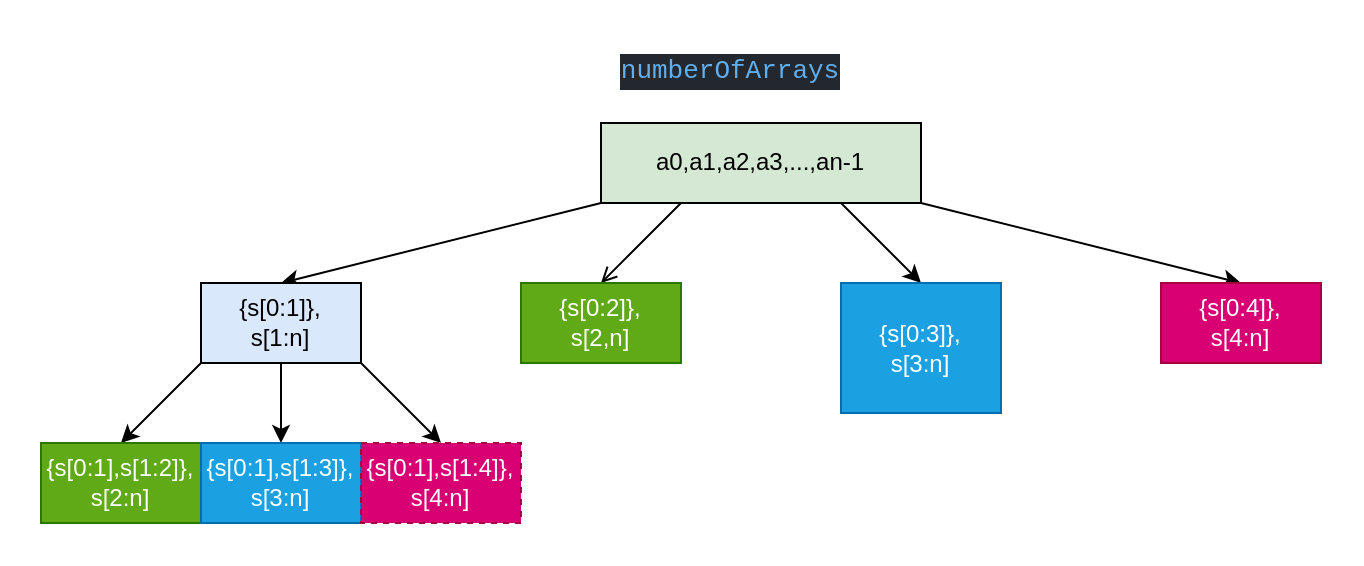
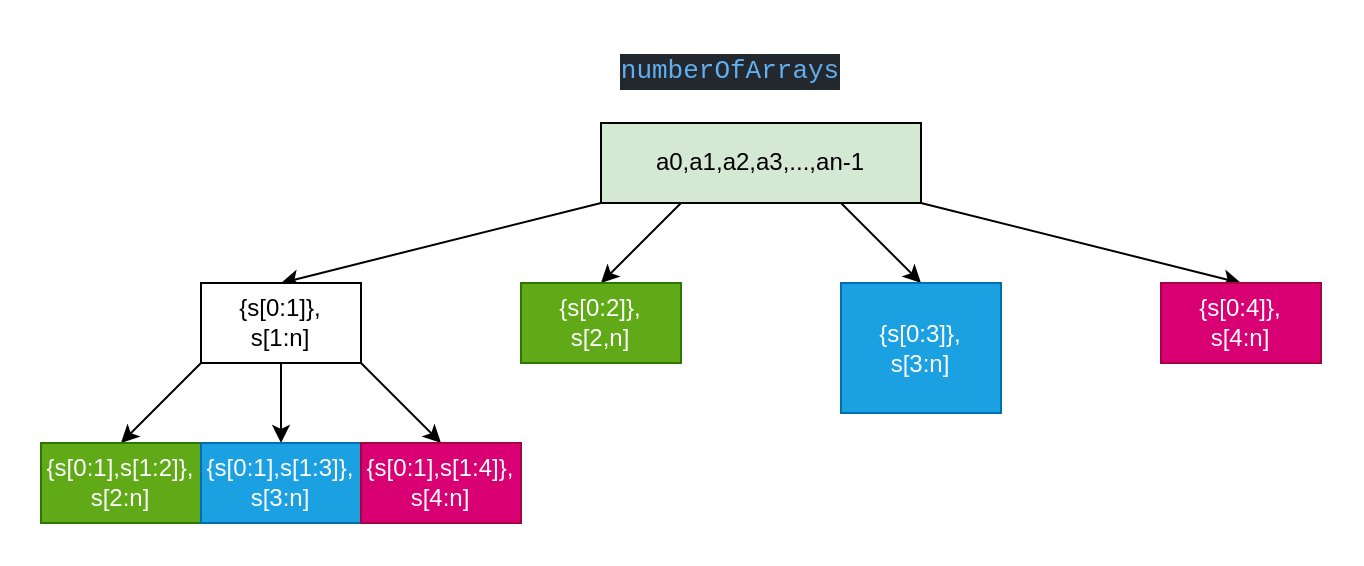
(608, 276) -> (611, 273)
(281, 323) -> (281, 323)
(441, 483) -> (441, 483)
